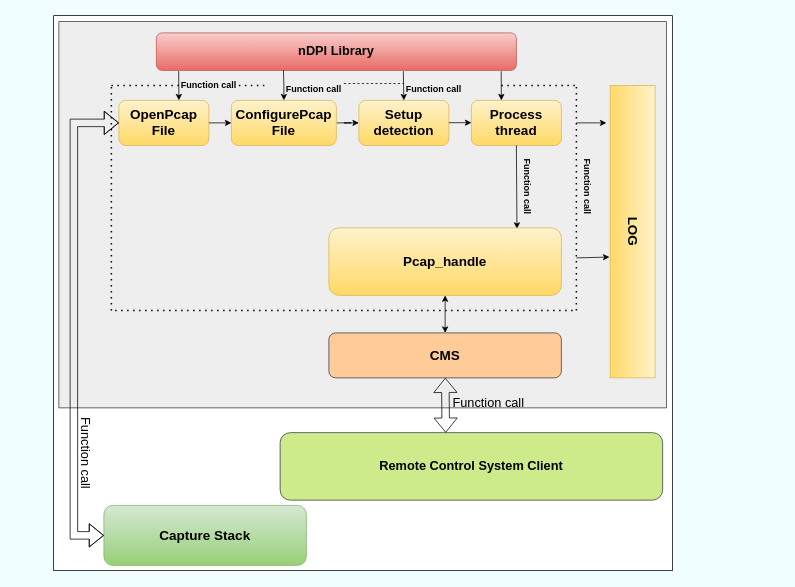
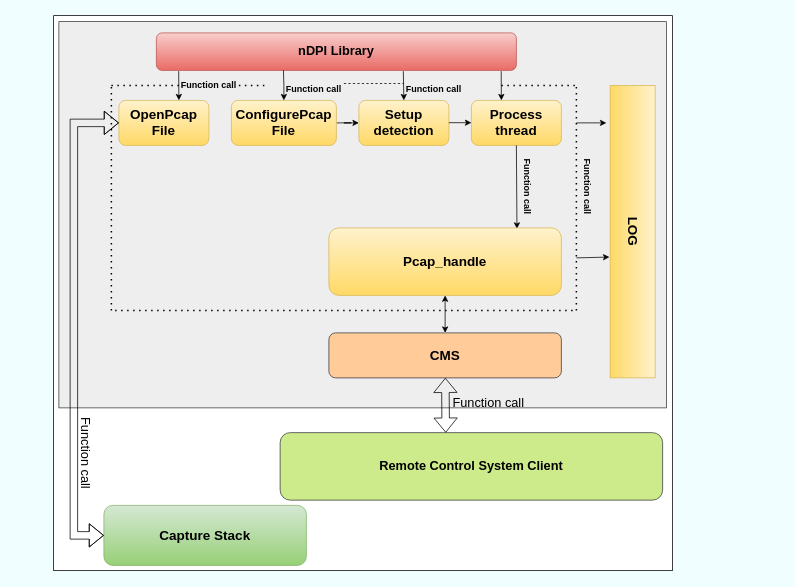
(225, 123) -> none
